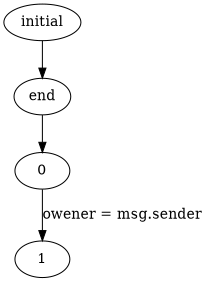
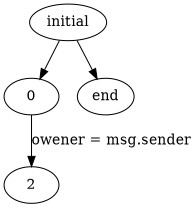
(42, 129) -> (52, 55)
(42, 259) -> (32, 185)
